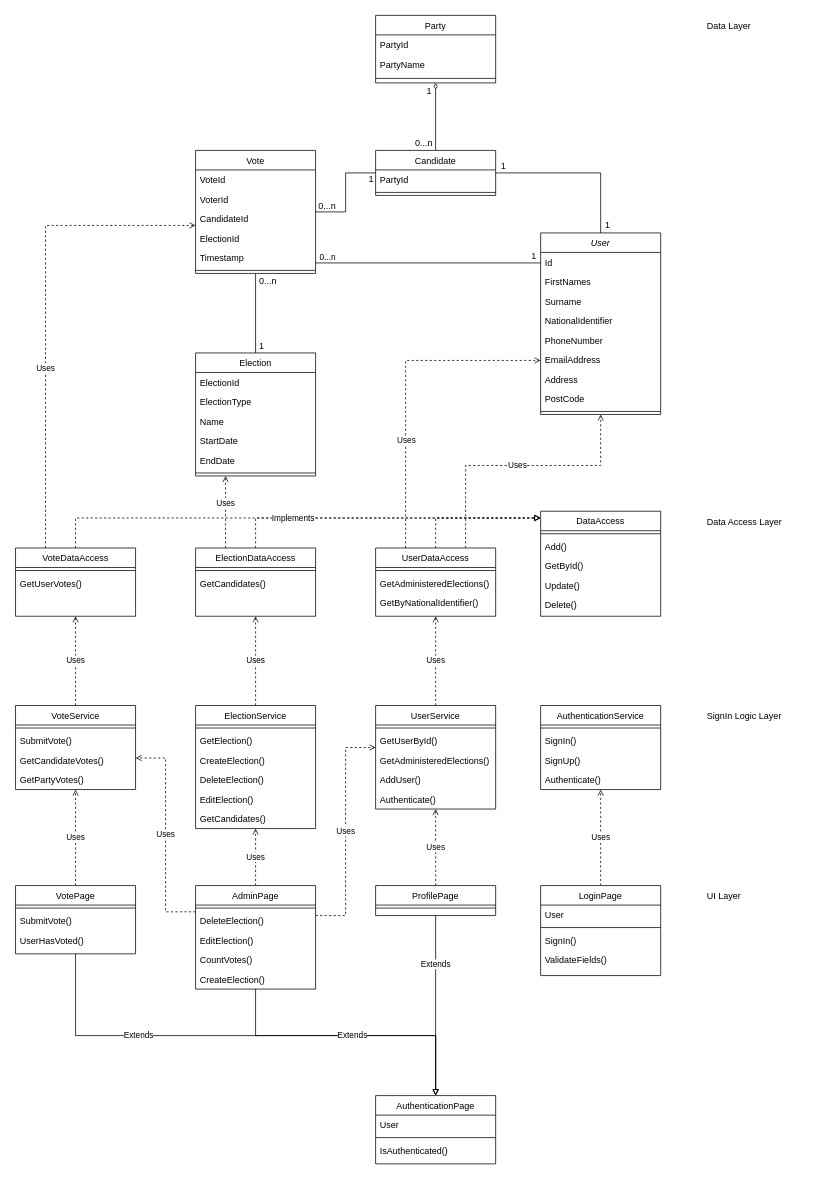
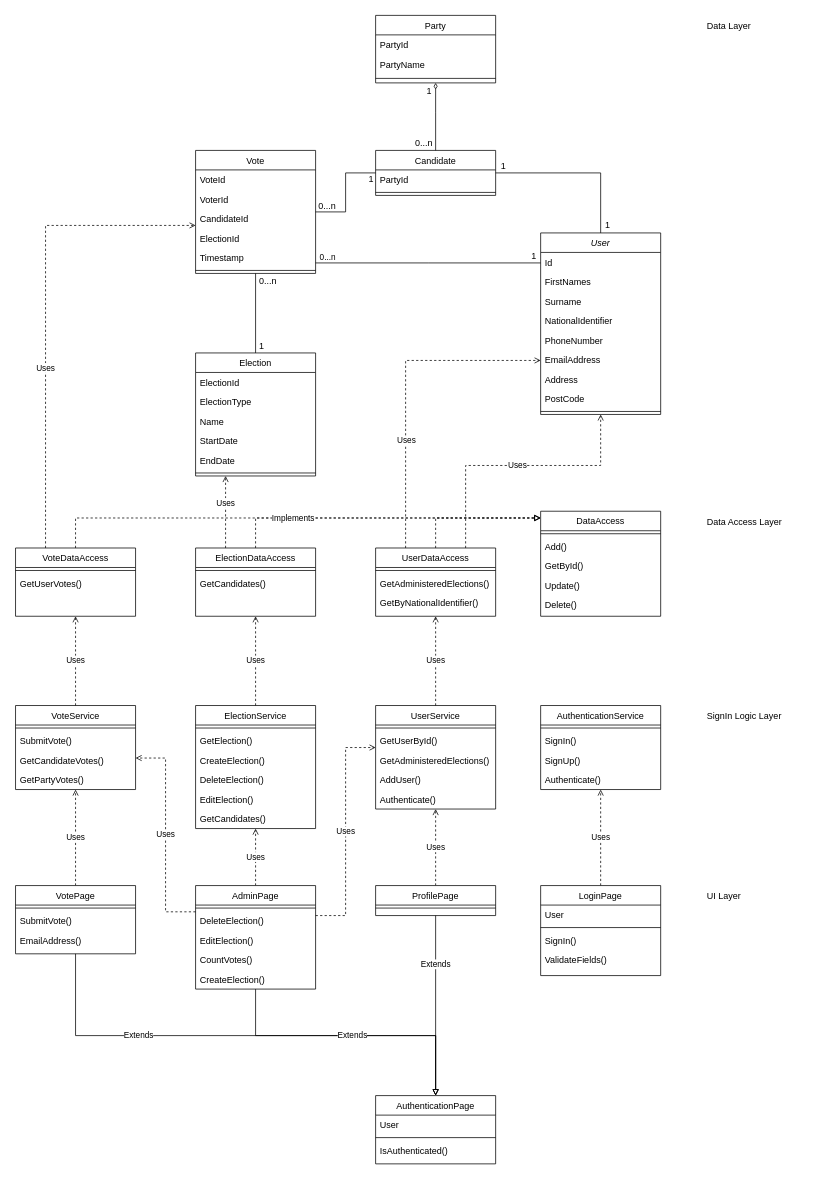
(55, 941) -> (52, 941)
